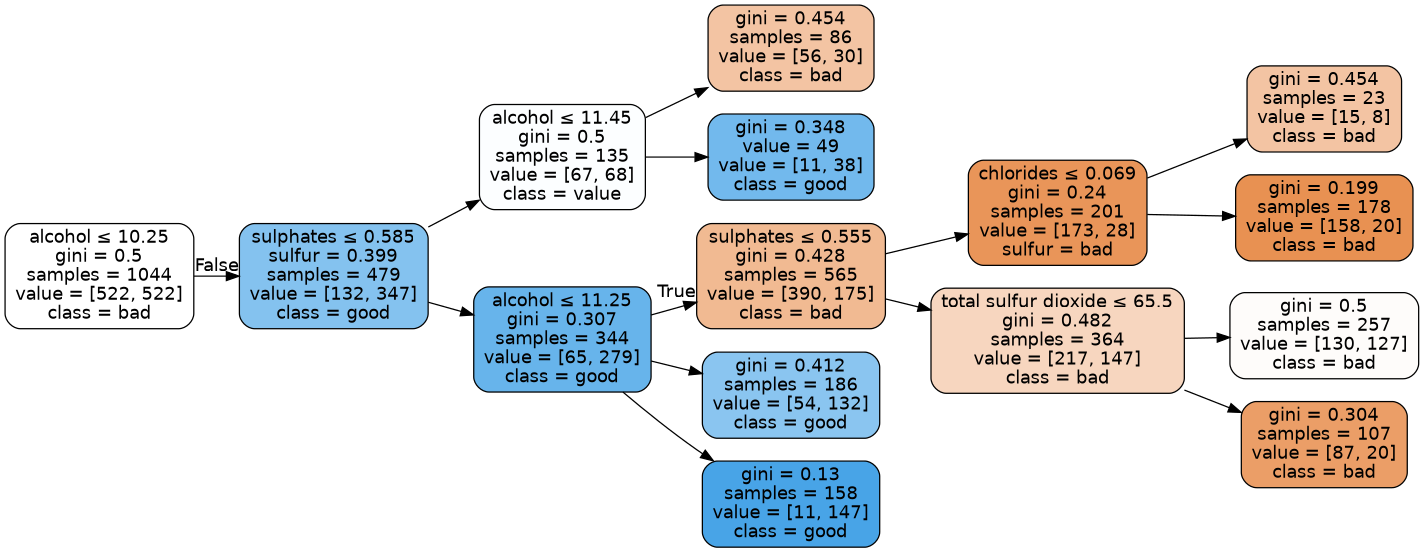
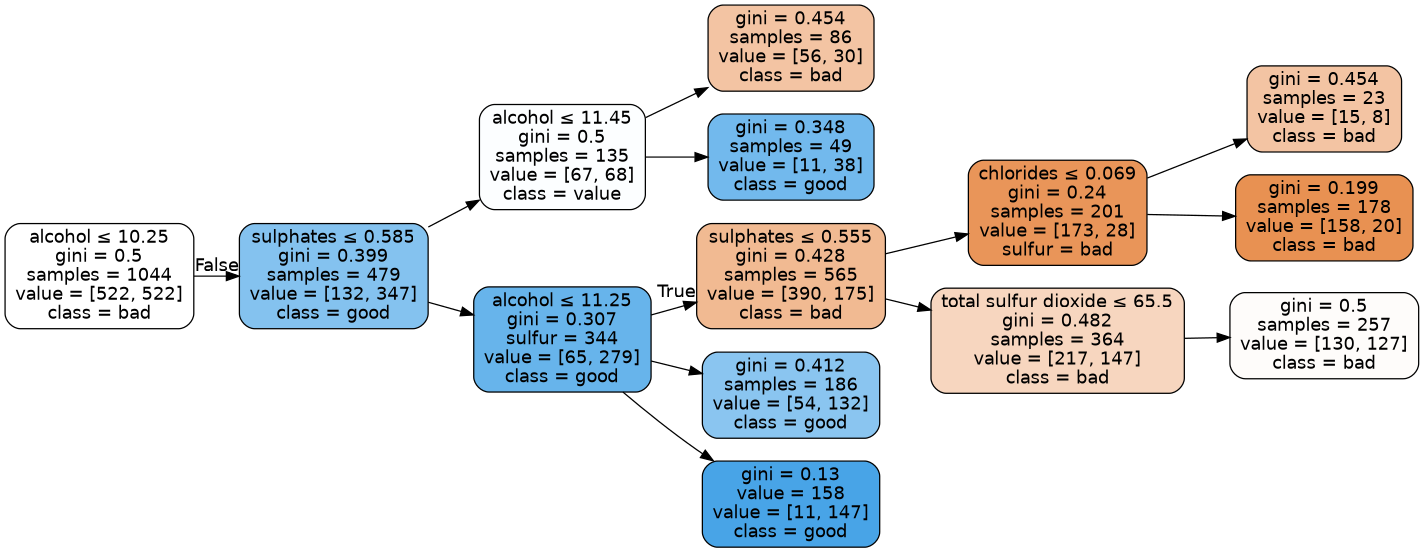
(791, 147) -> (791, 147)
(334, 256) -> (334, 256)
(562, 339) -> (562, 339)
(1324, 445) -> none
(791, 494) -> (791, 494)
